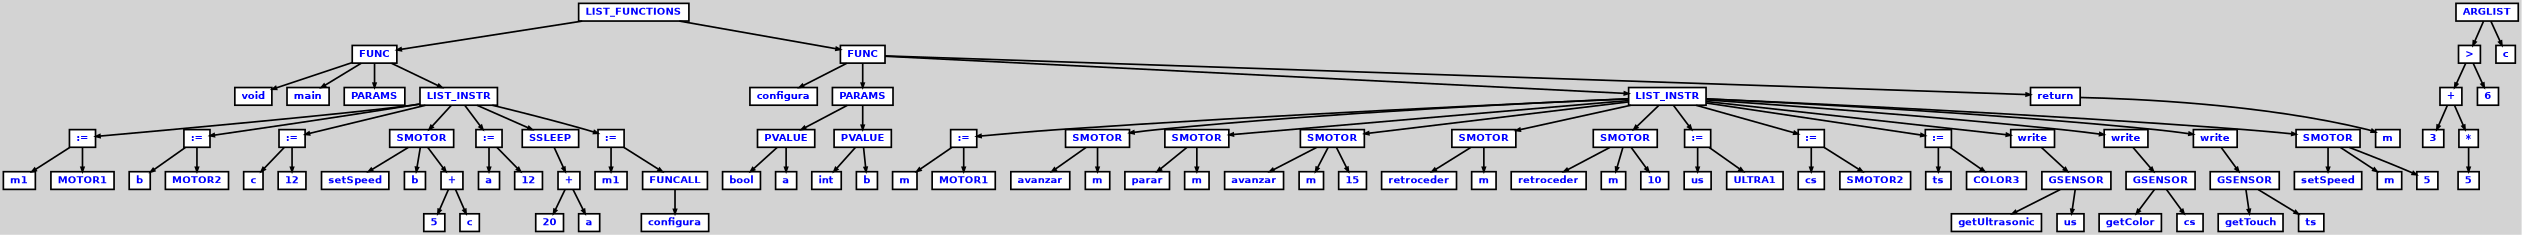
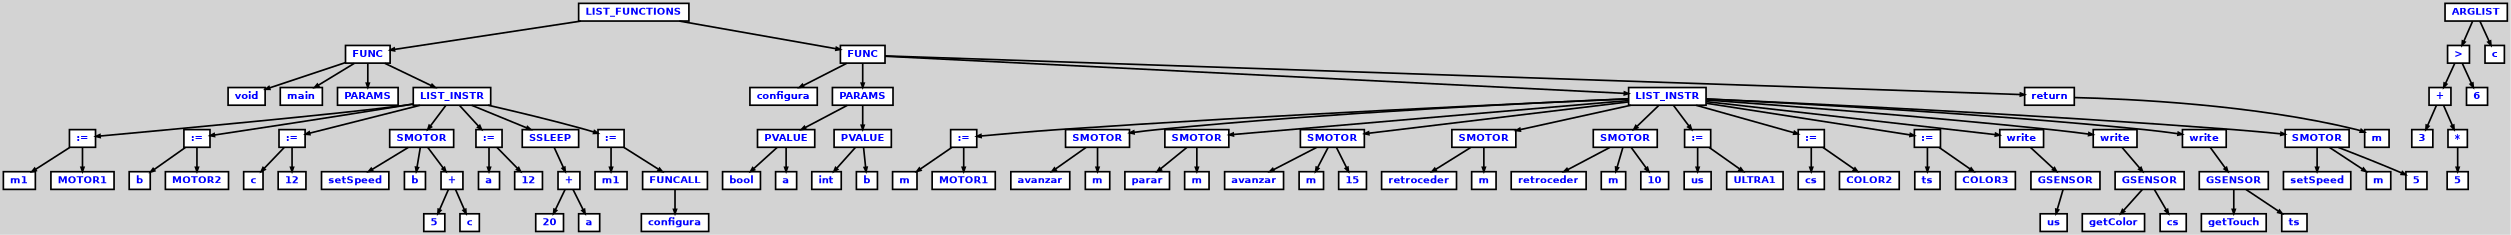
(1875, 181) -> (1869, 181)
(1996, 223) -> none
